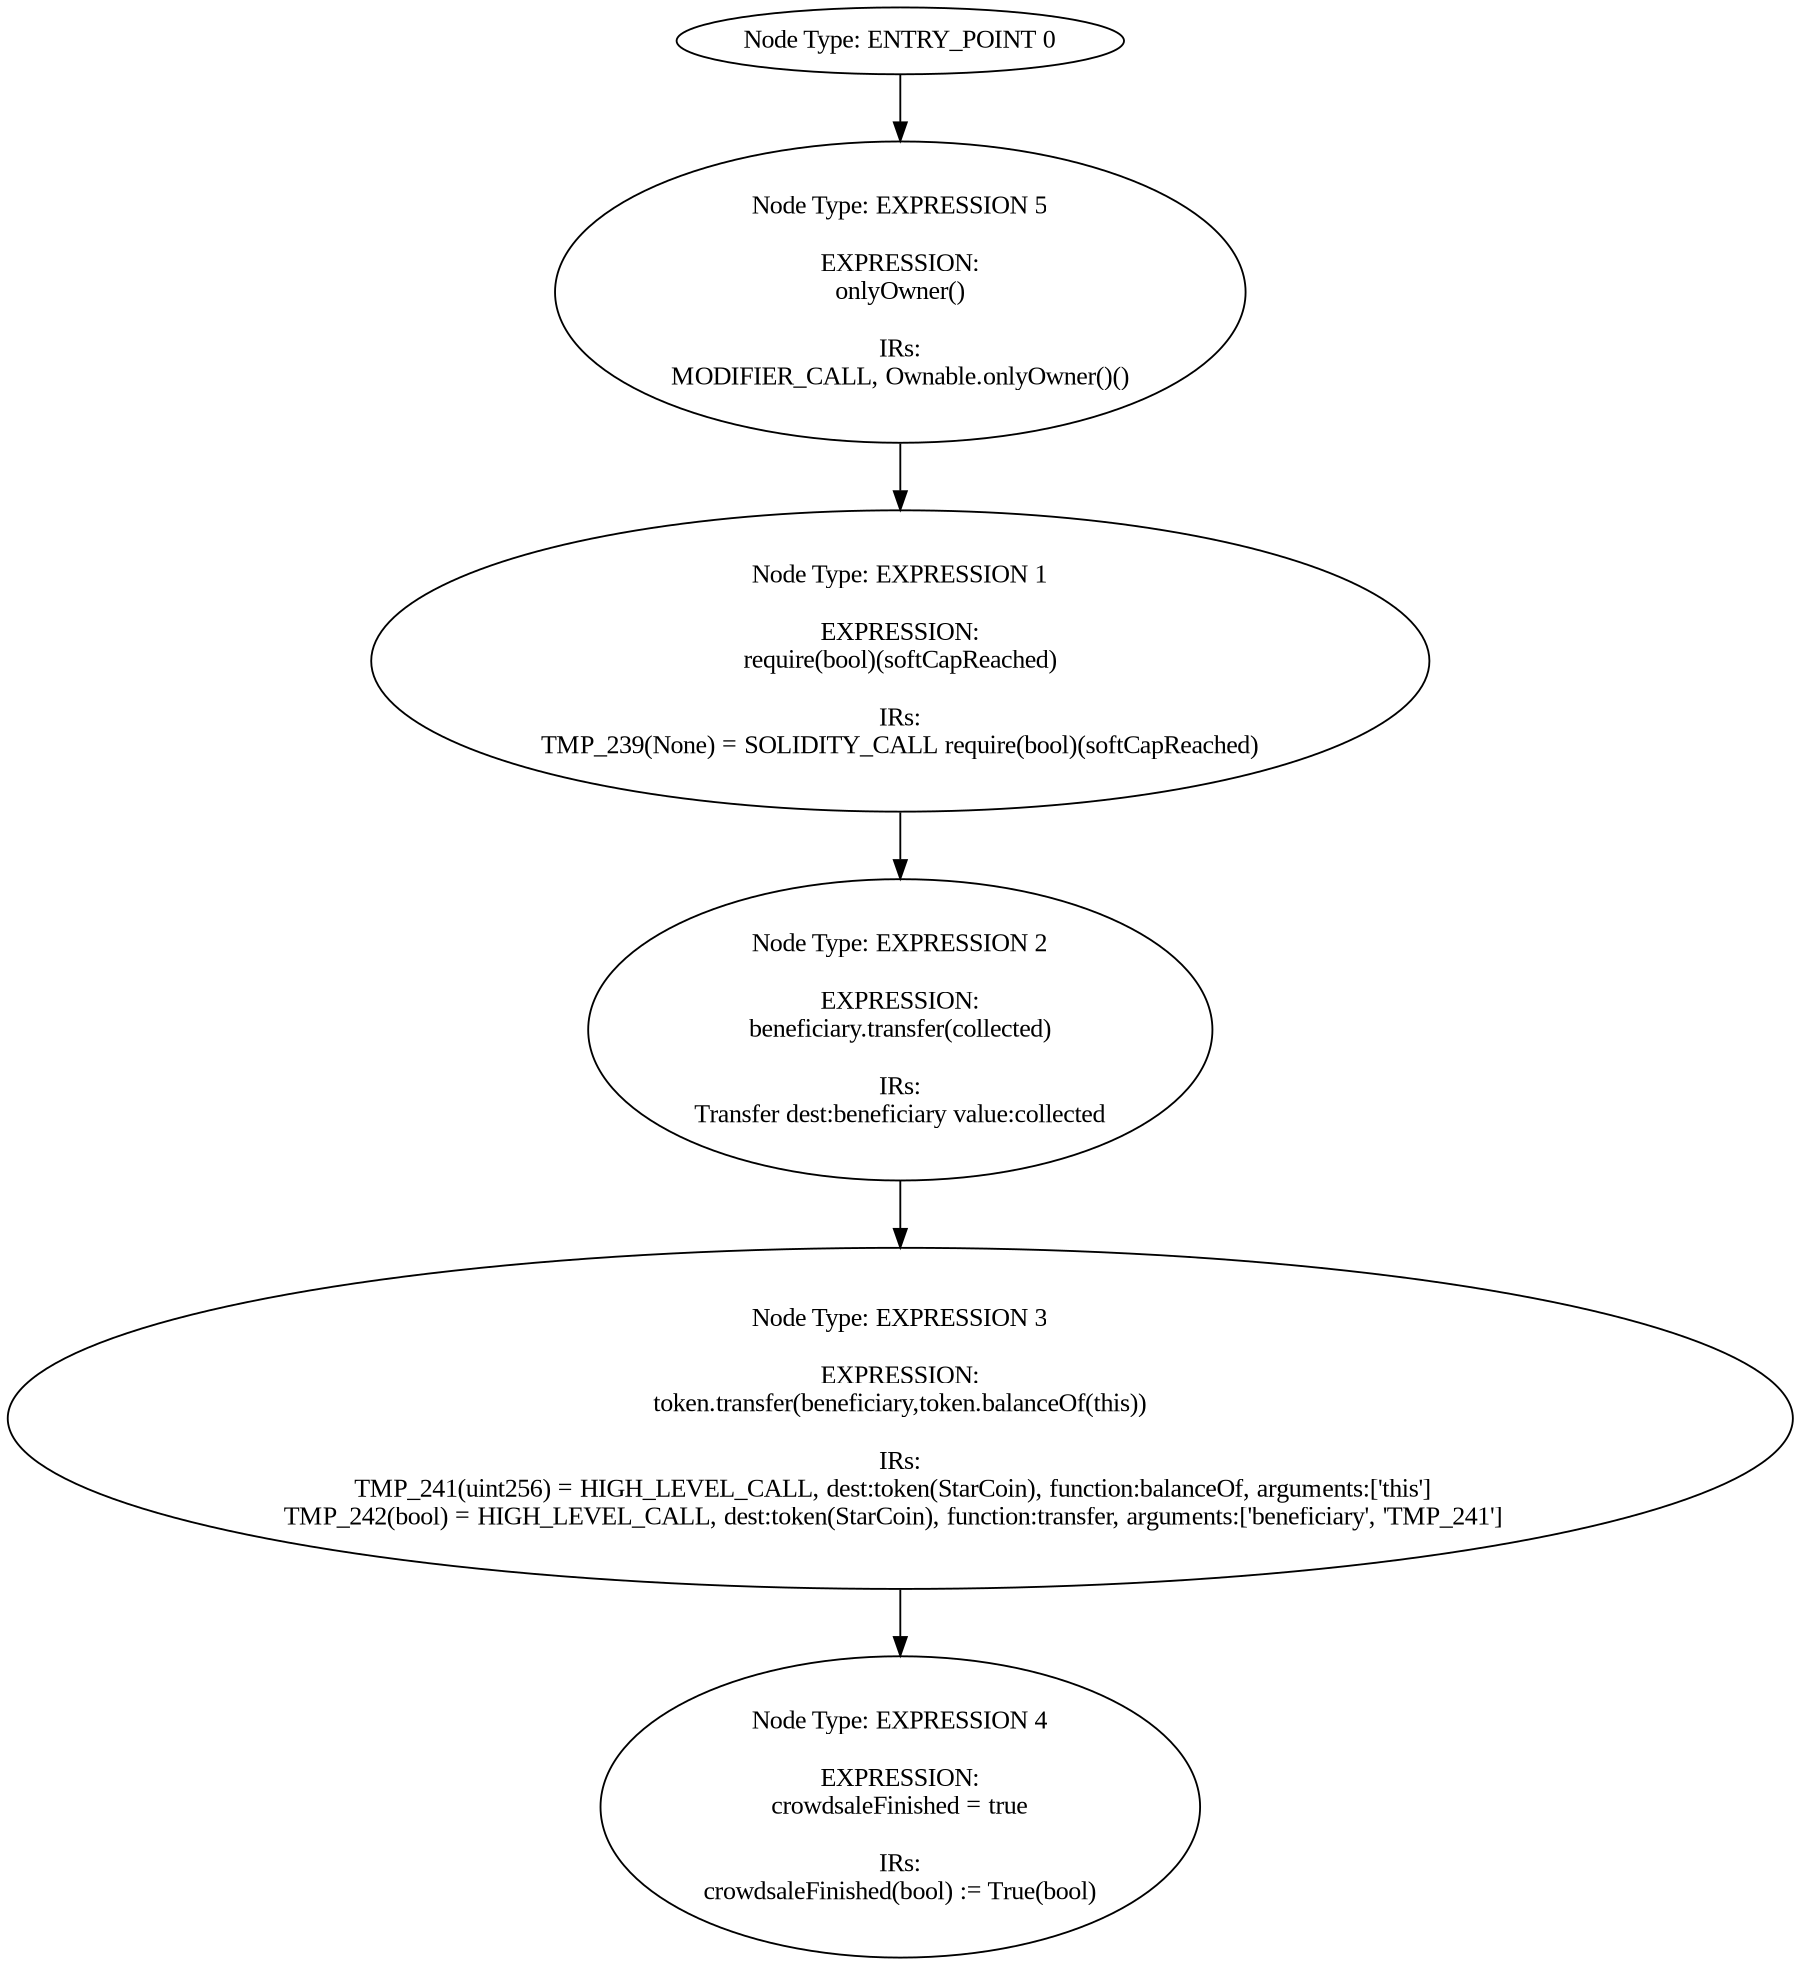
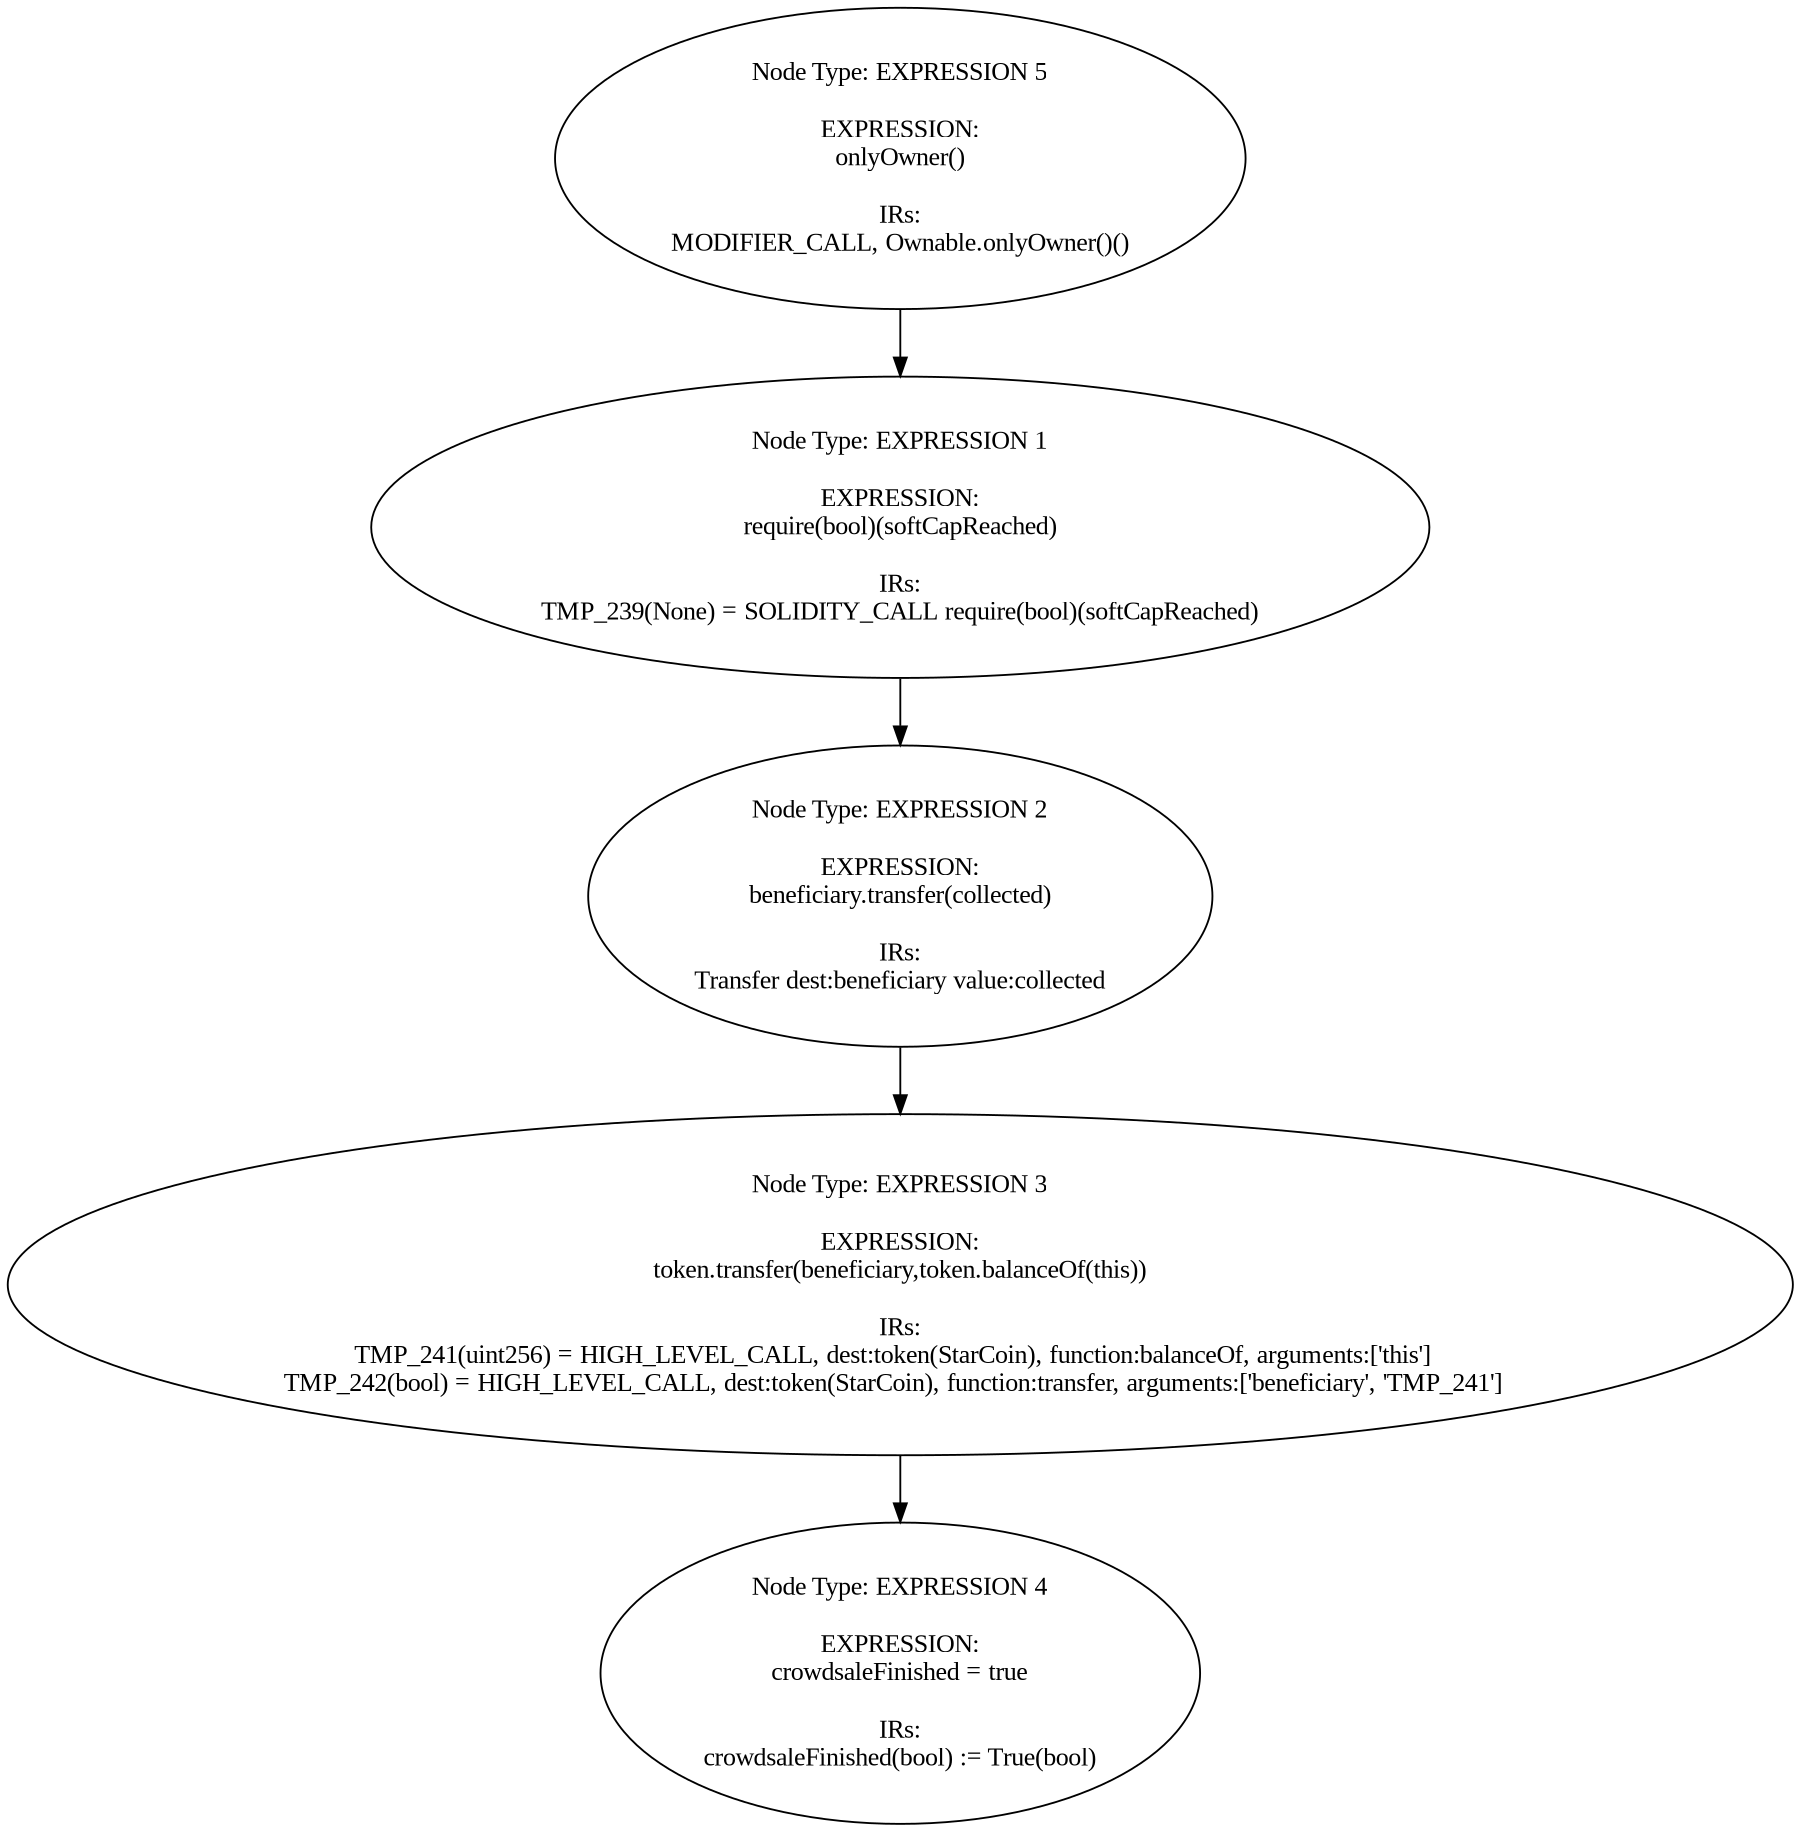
(900, 41) -> none
